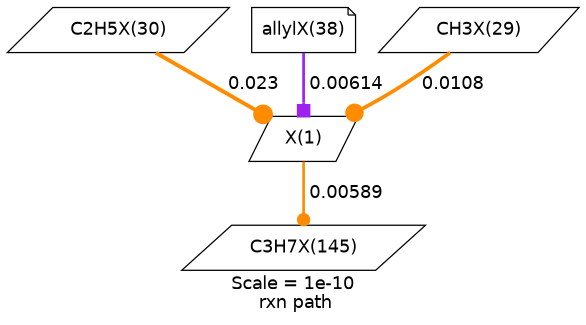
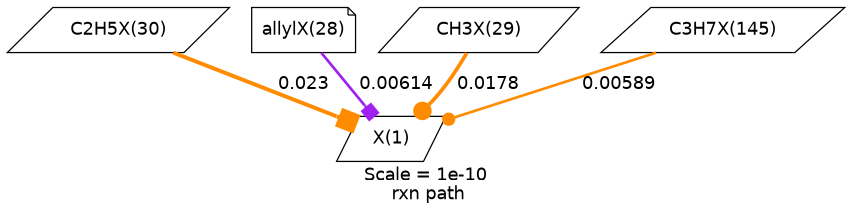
(304, 30) -> (304, 30)
(206, 82) -> (255, 85)
(451, 84) -> (486, 84)
(304, 188) -> (555, 85)
